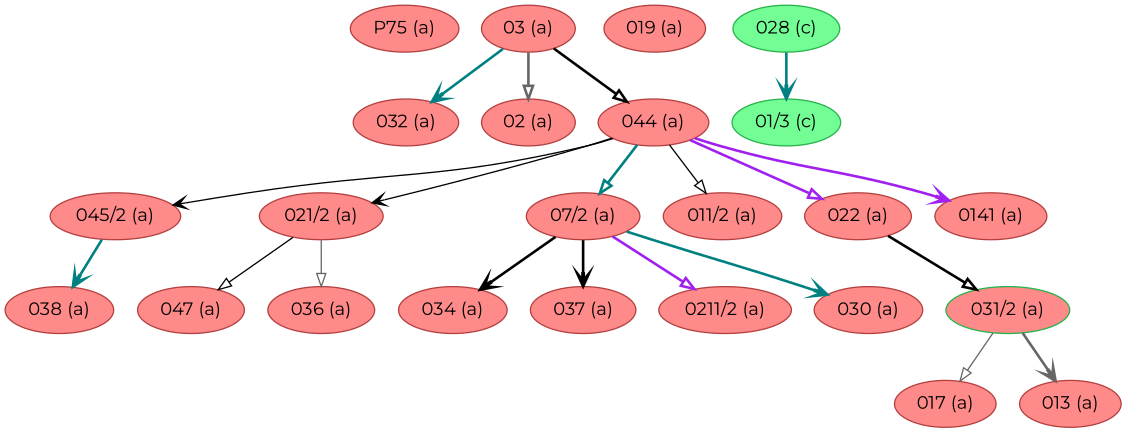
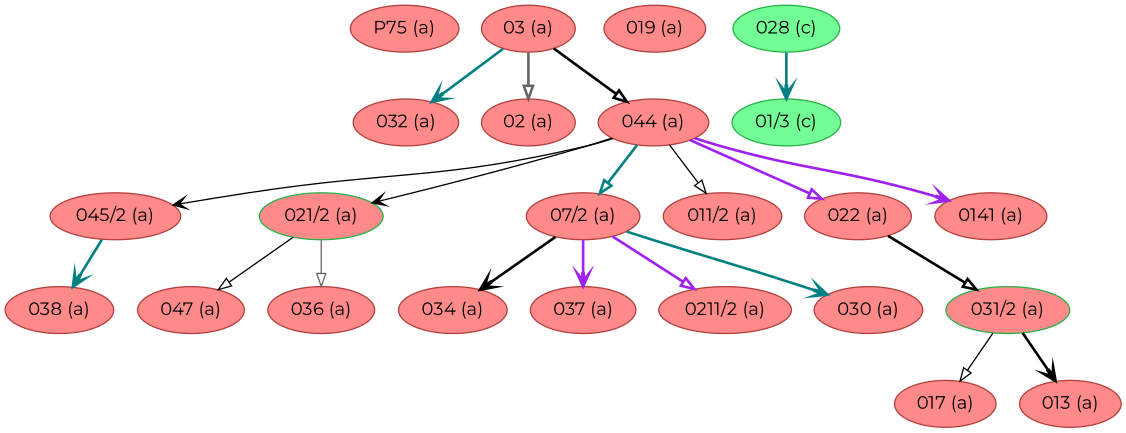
(321, 216) -> (321, 216)
(583, 257) -> (583, 257)
(980, 352) -> (980, 352)
(1035, 352) -> (1035, 352)
